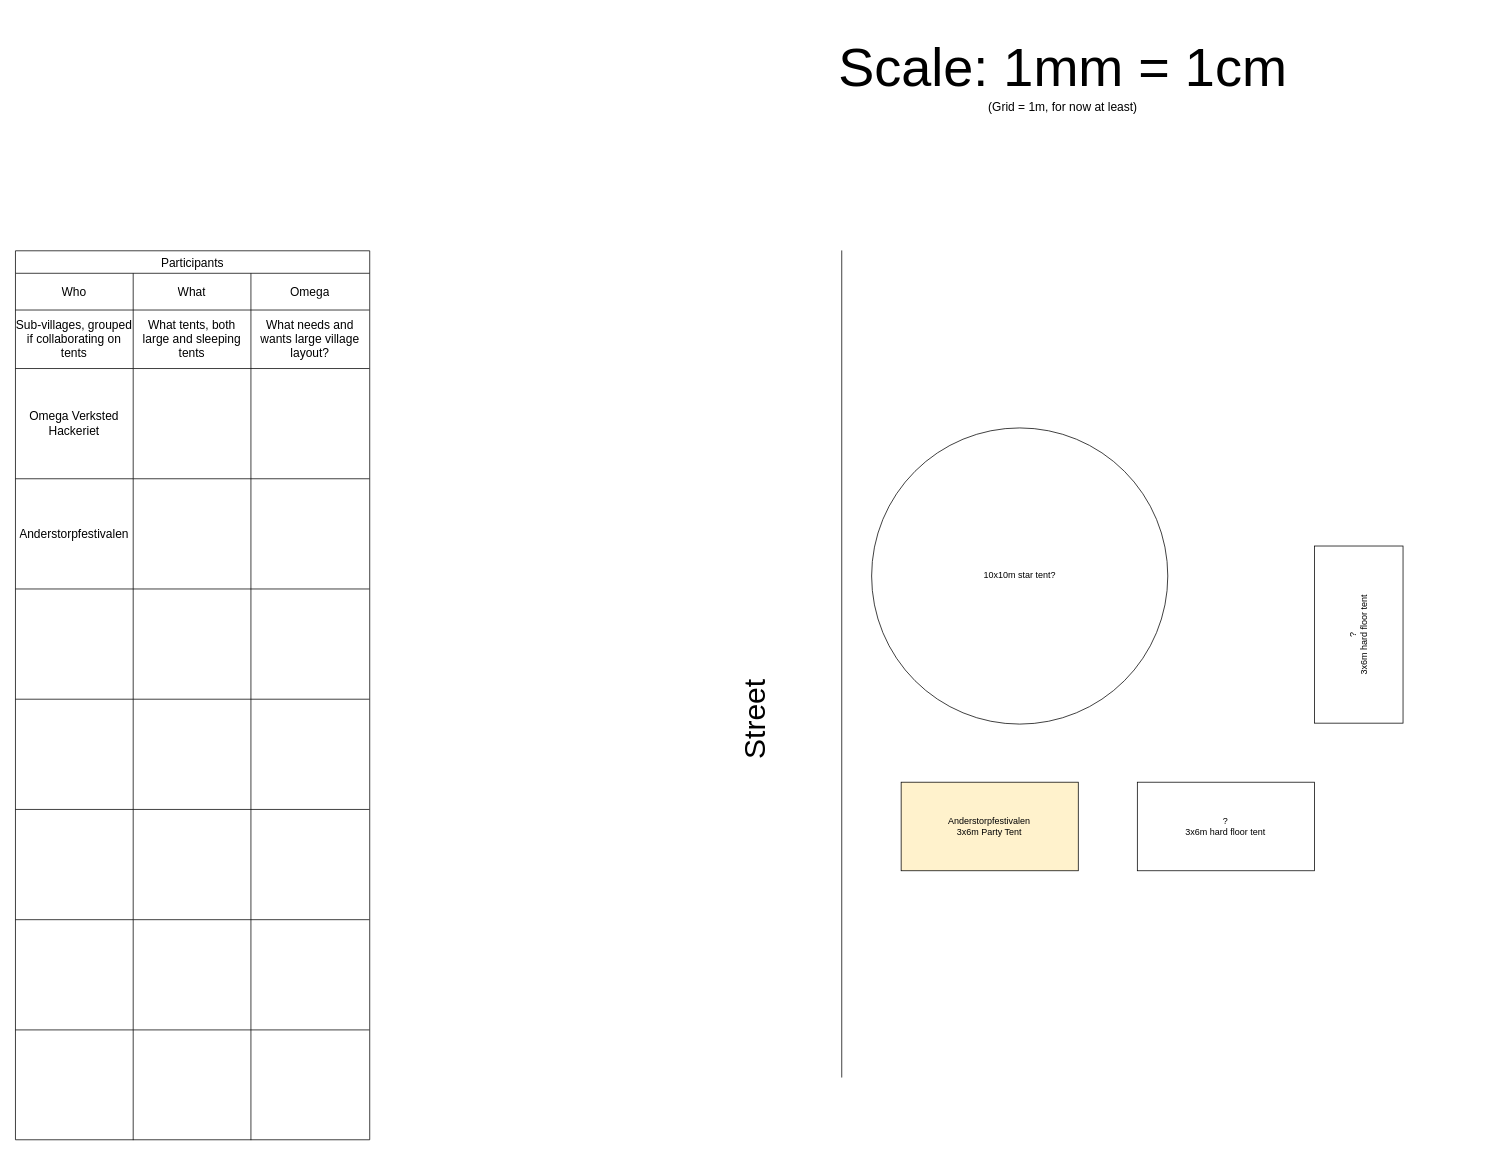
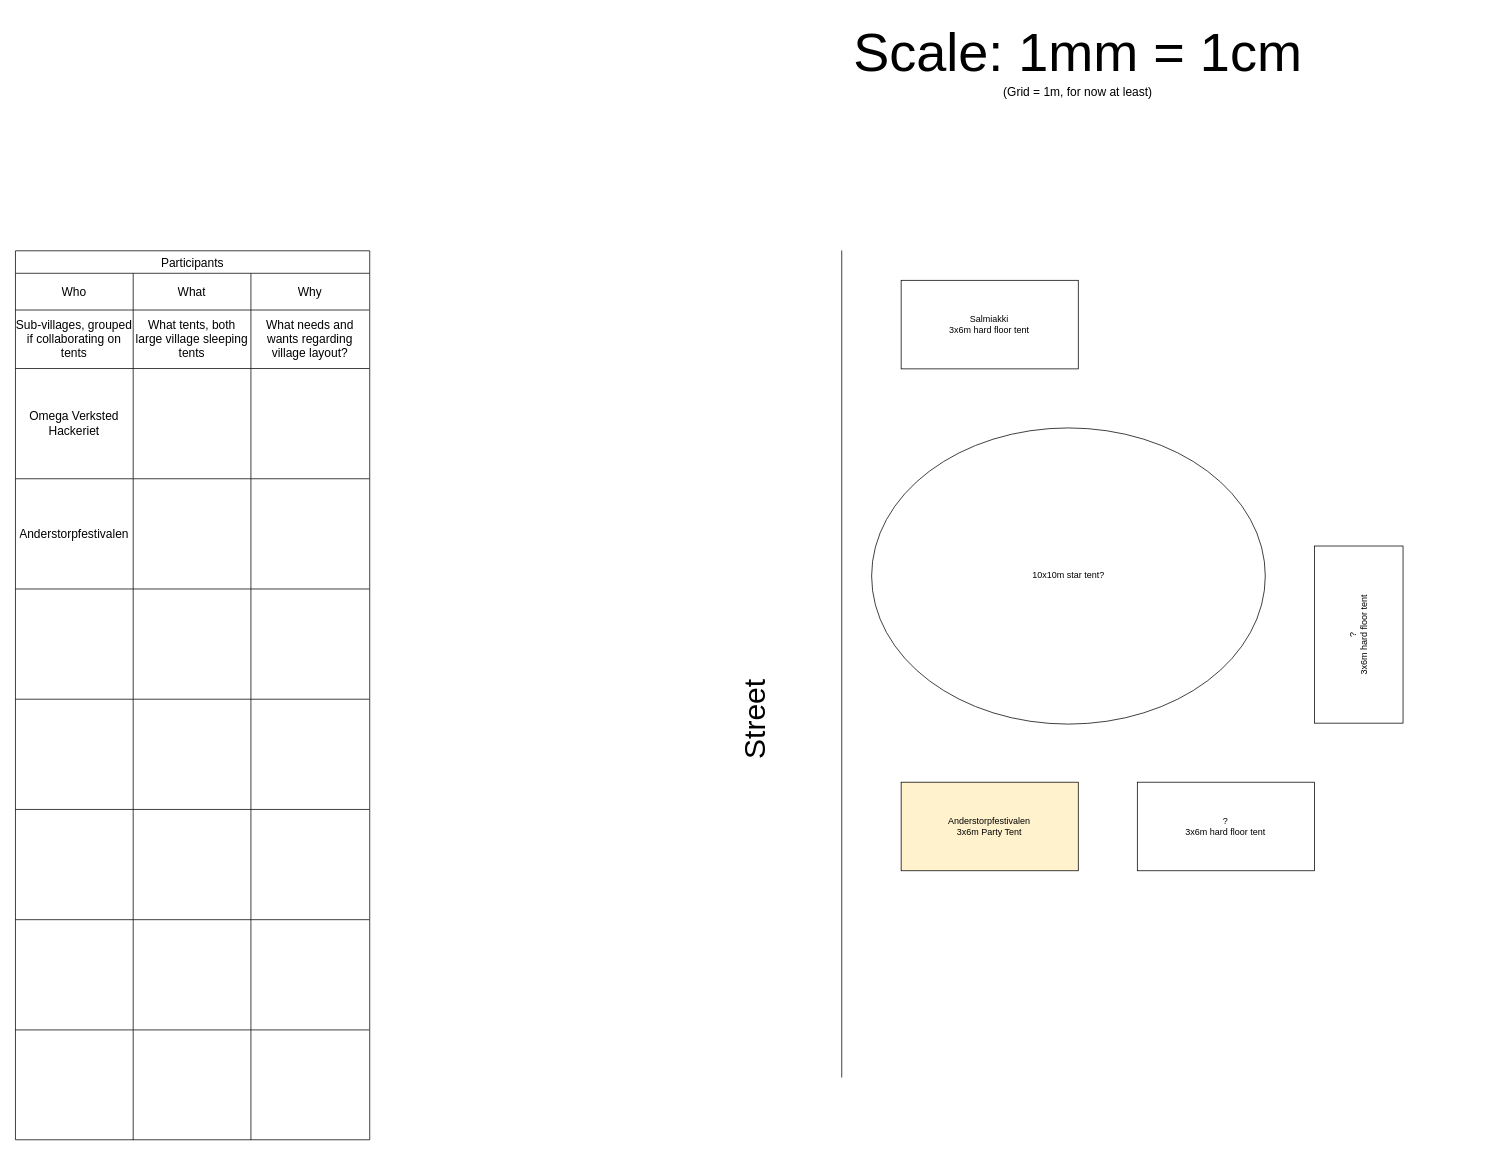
(1063, 74) -> (1078, 59)
(310, 291) -> (310, 291)
none -> (990, 324)
(192, 339) -> (192, 339)
(310, 339) -> (310, 339)
(1020, 576) -> (1069, 576)
